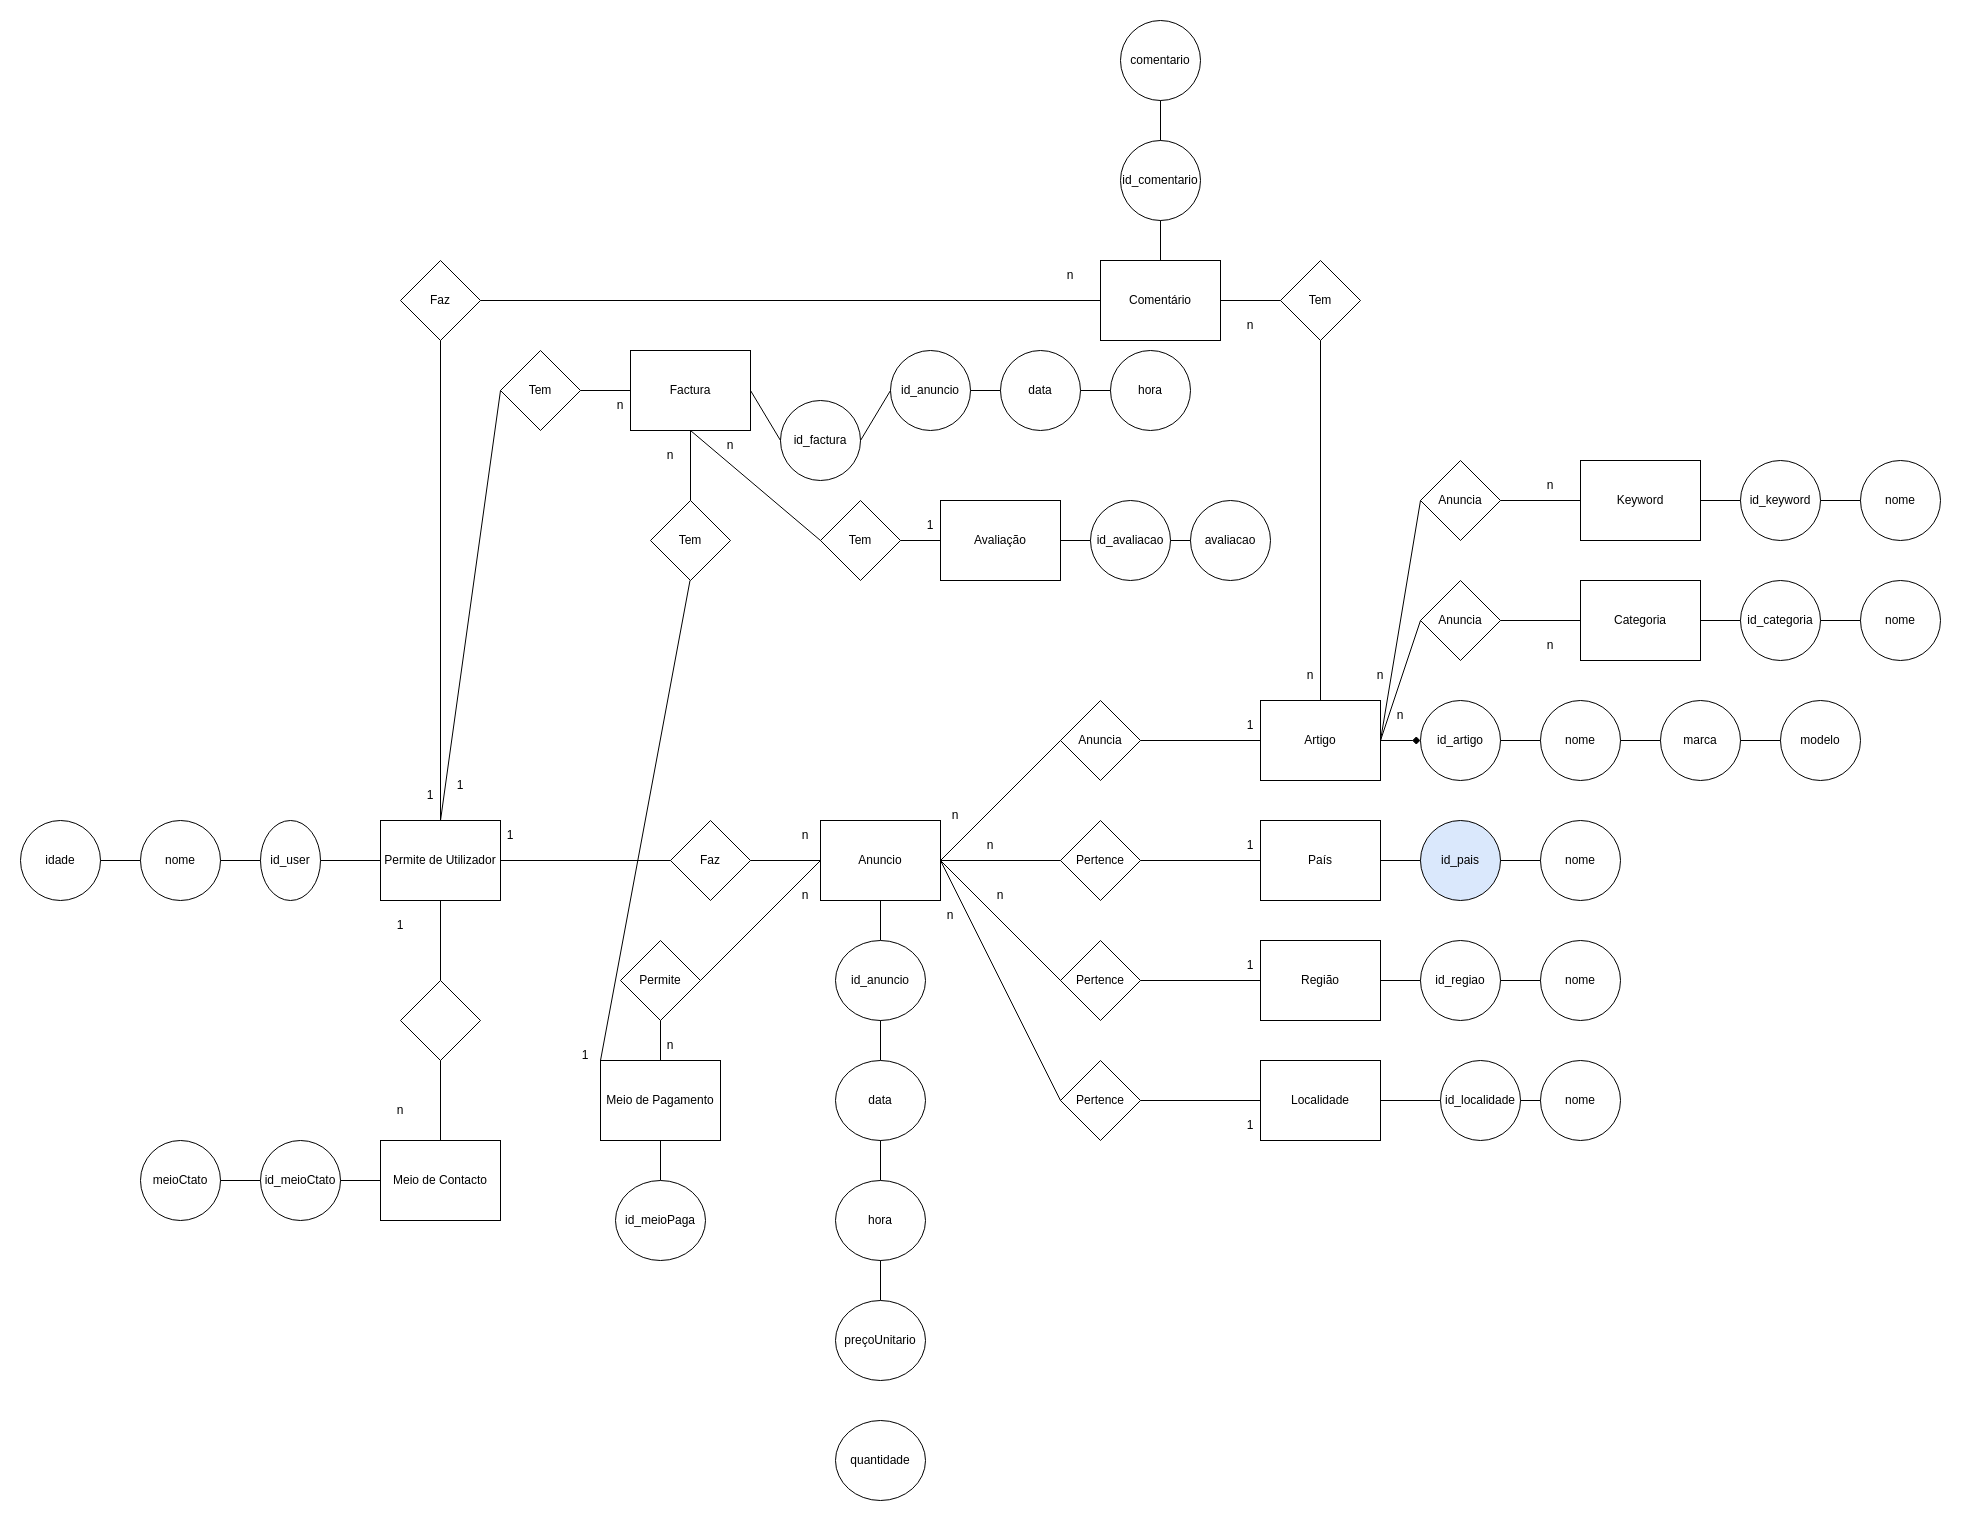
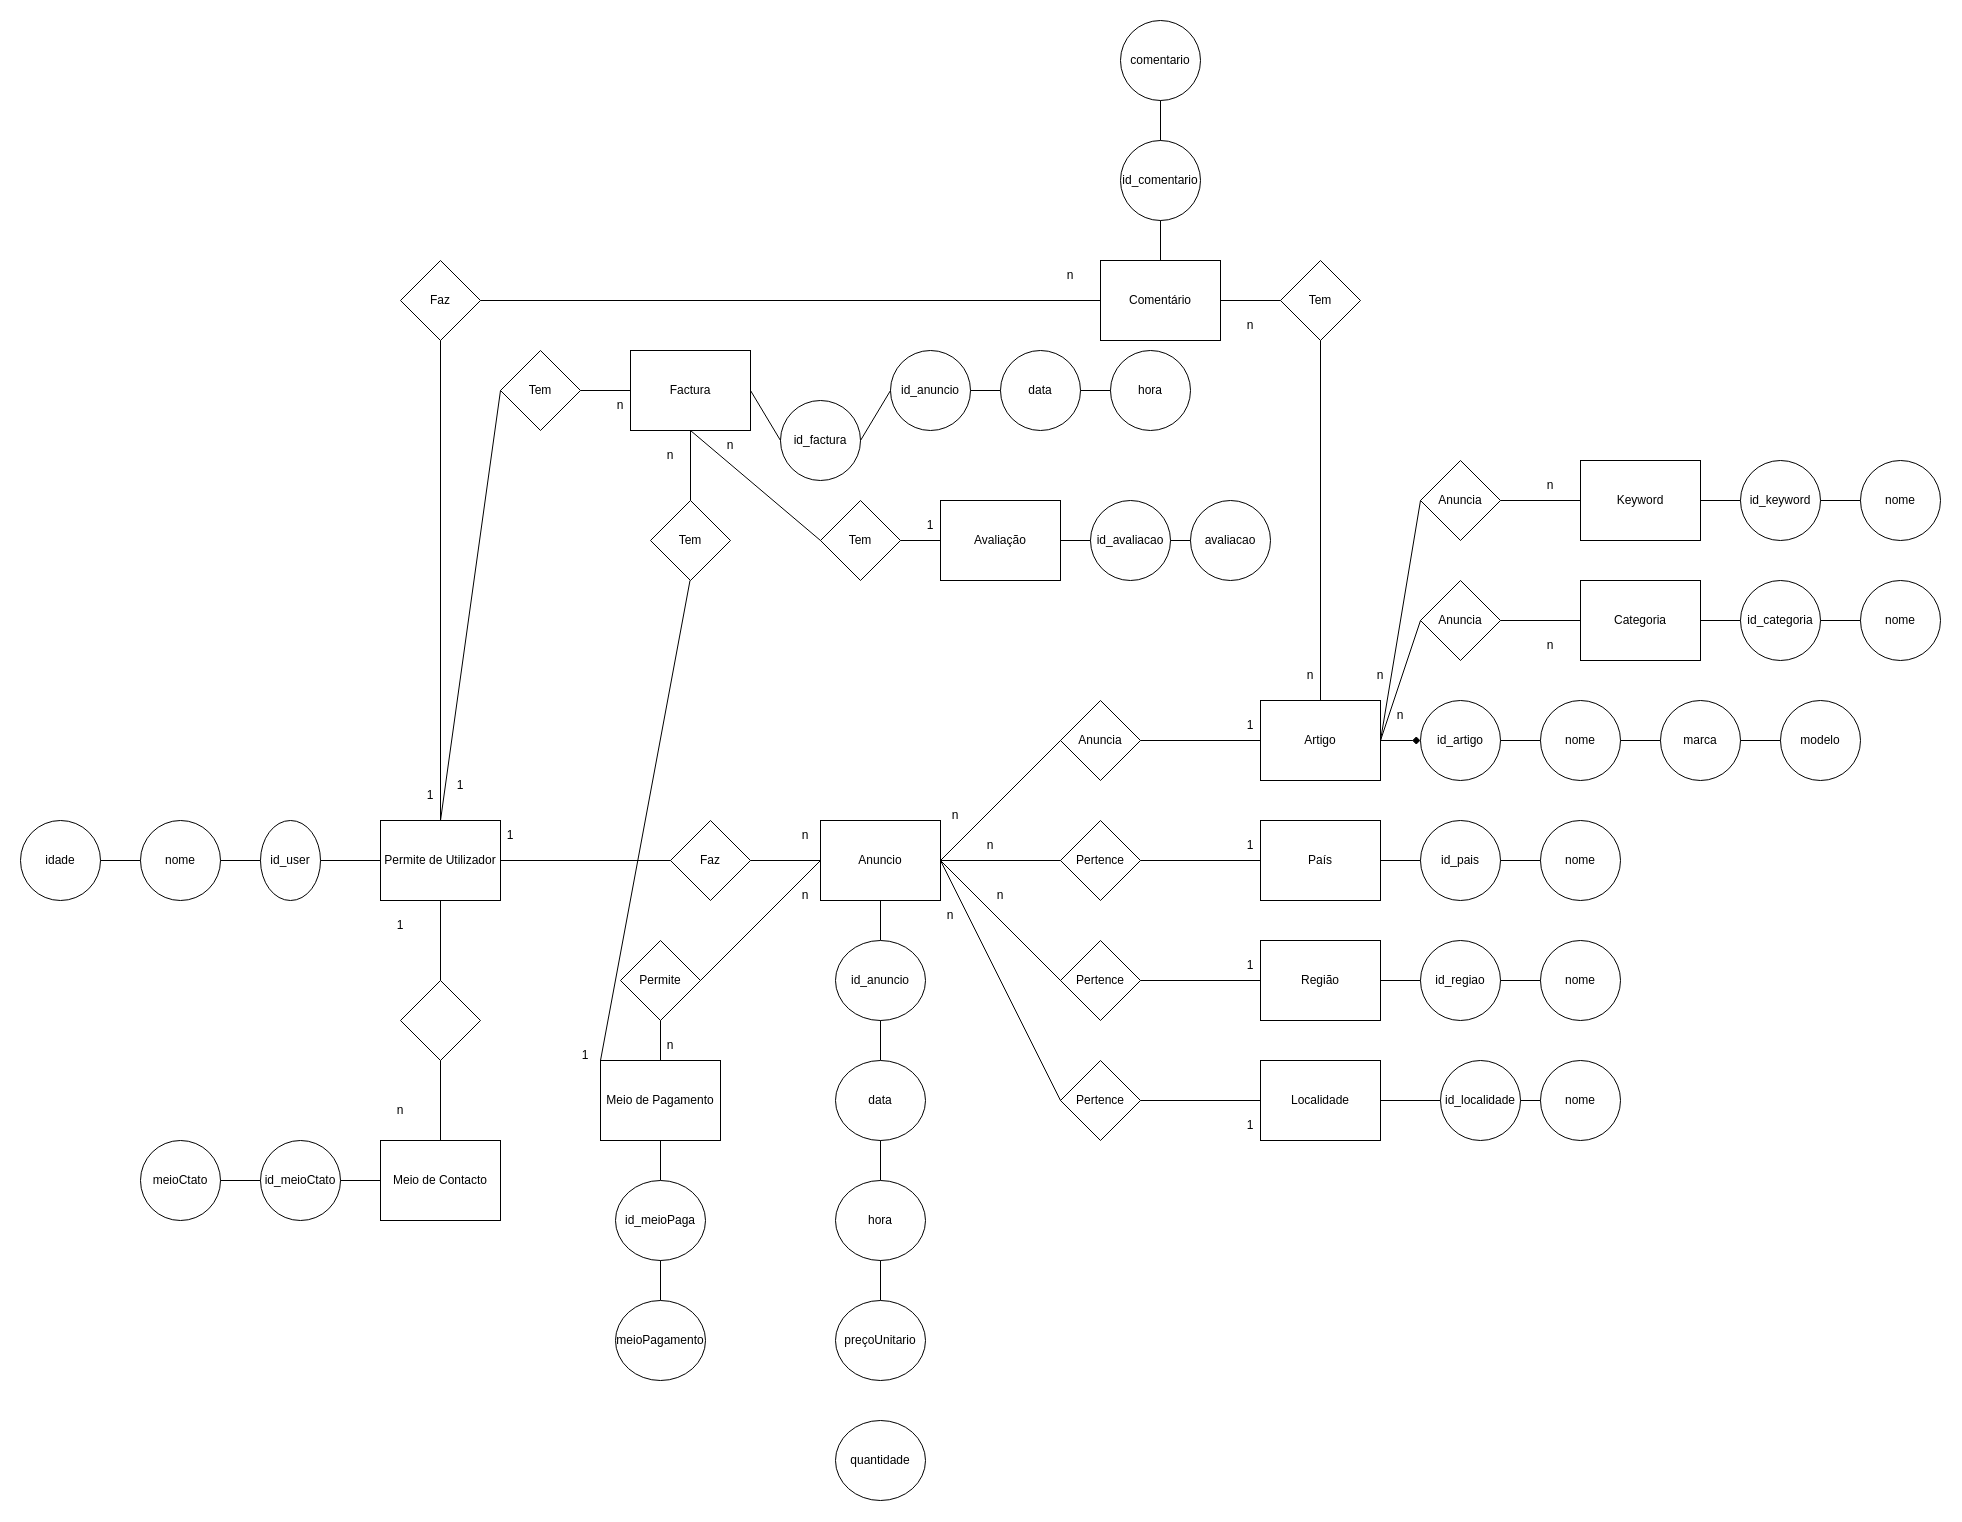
(1461, 861) -> (1461, 861)
none -> (661, 1281)
none -> (661, 1341)
